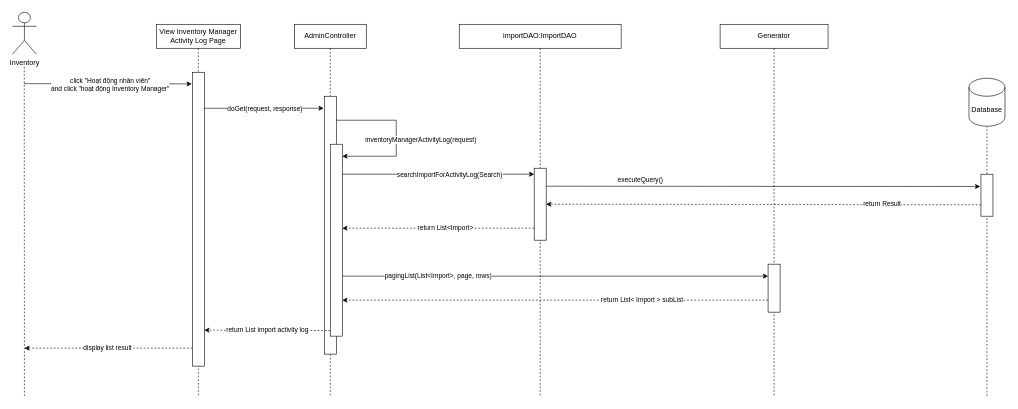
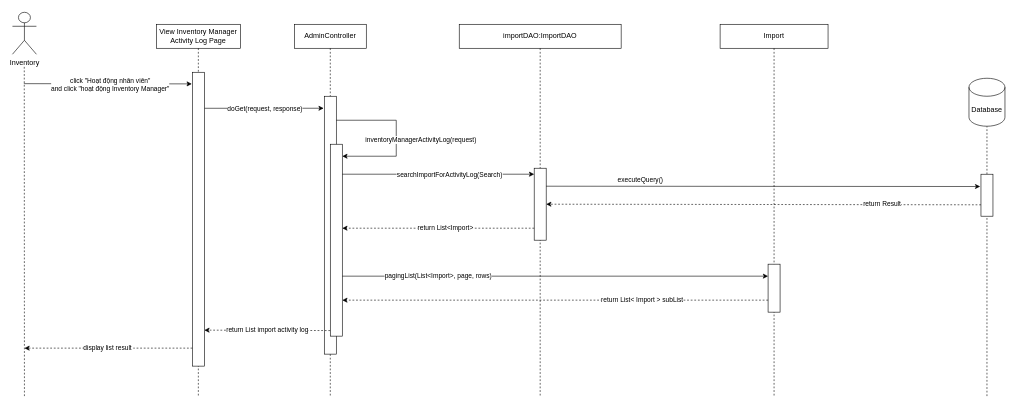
(774, 36) -> (774, 36)
